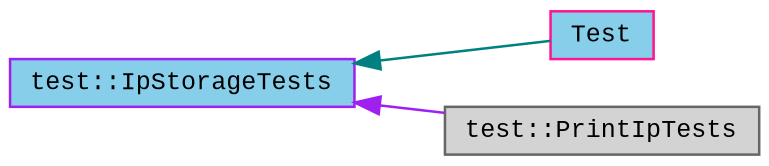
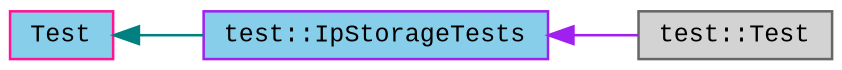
(465, 51) -> (171, 35)
(602, 131) -> (735, 35)
